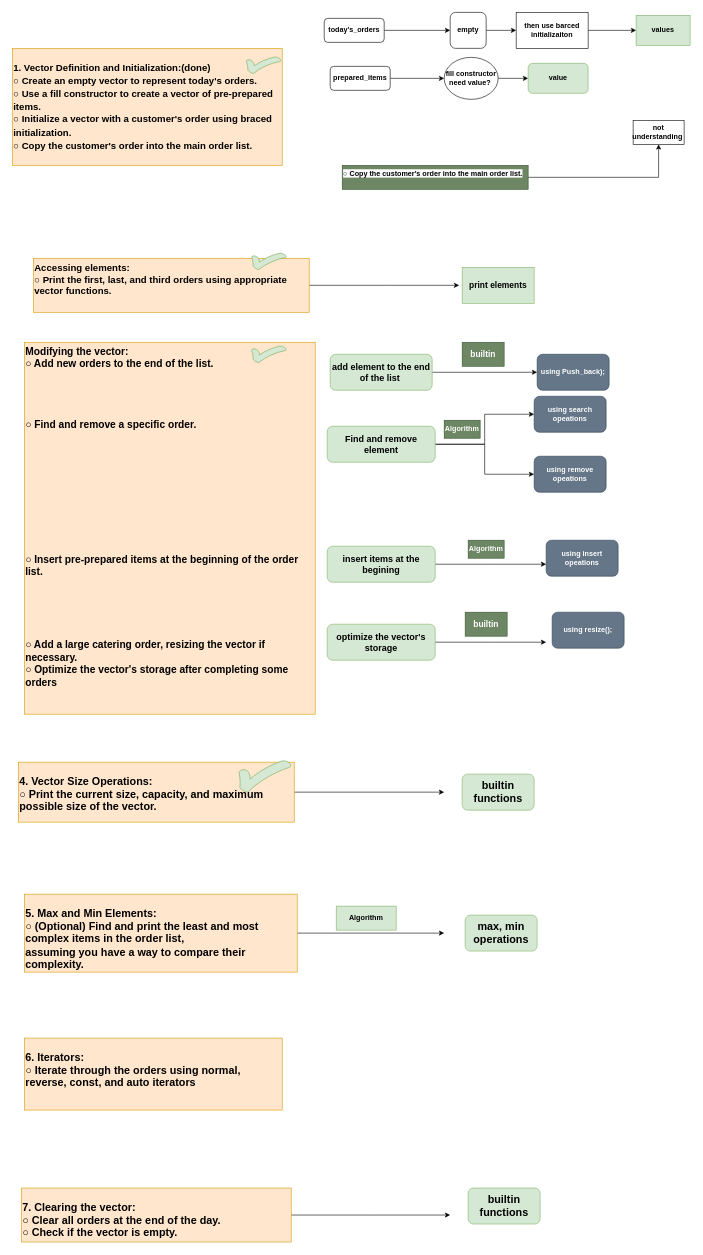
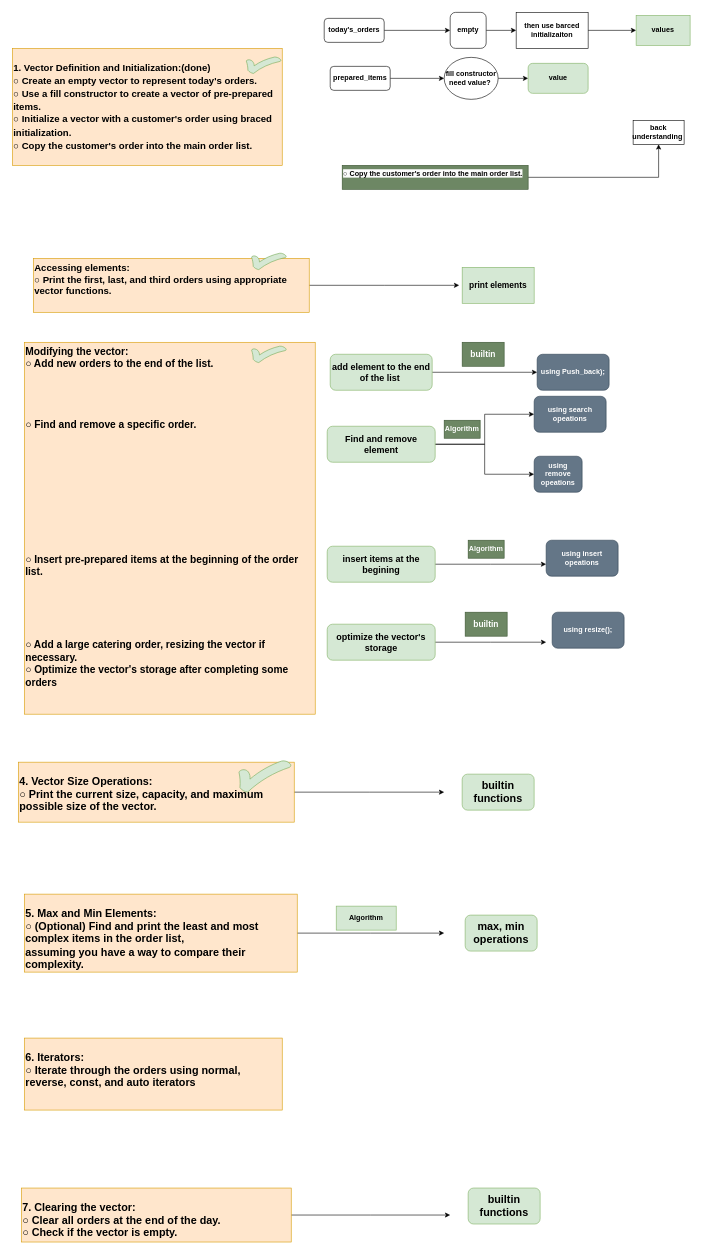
(659, 132) -> (659, 132)
(570, 474) -> (558, 474)
